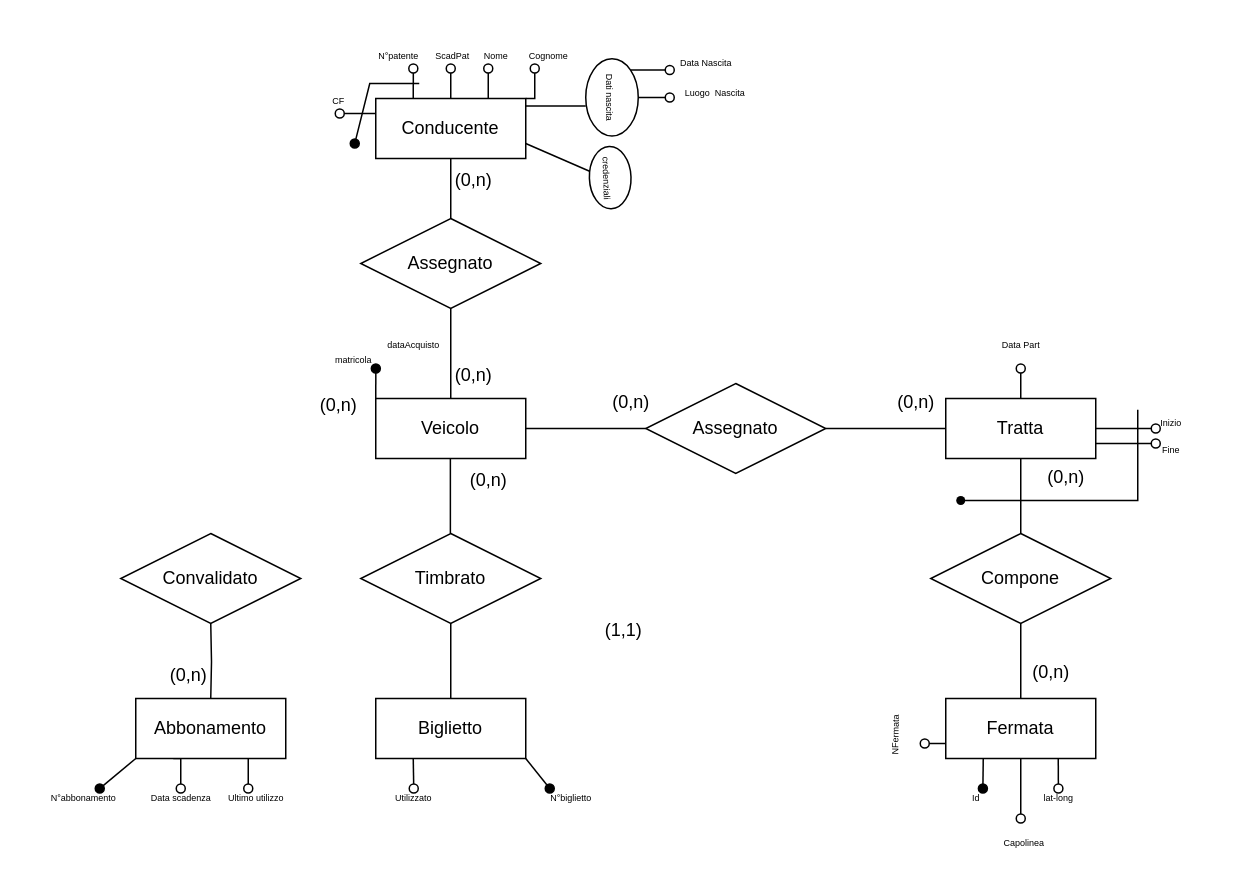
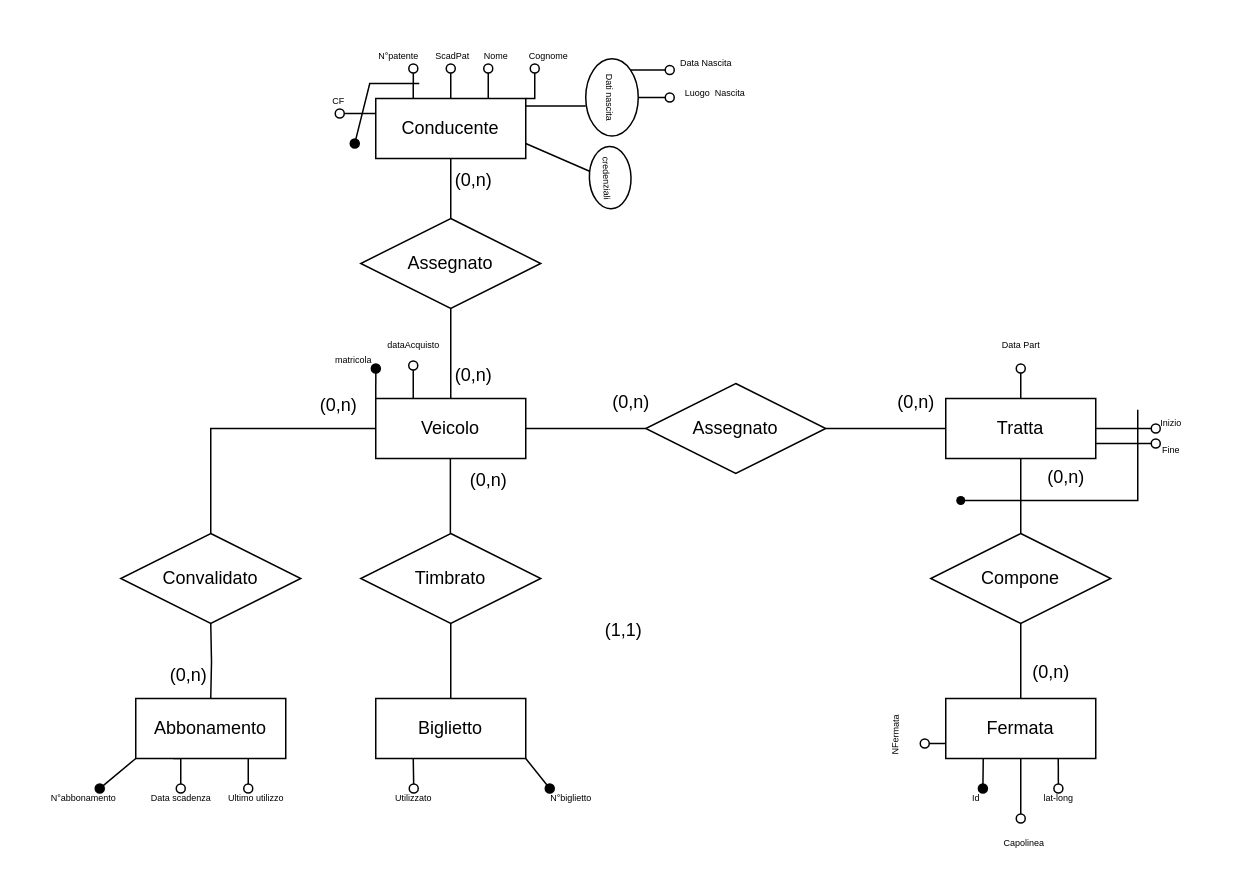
none -> (413, 384)
none -> (241, 428)
